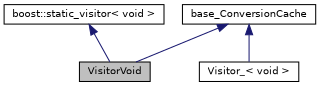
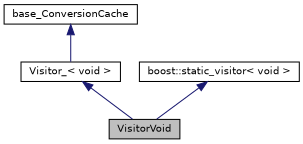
(177, 45) -> (112, 104)
